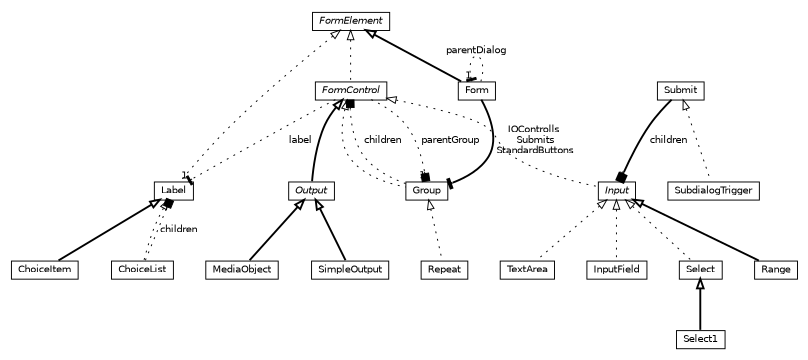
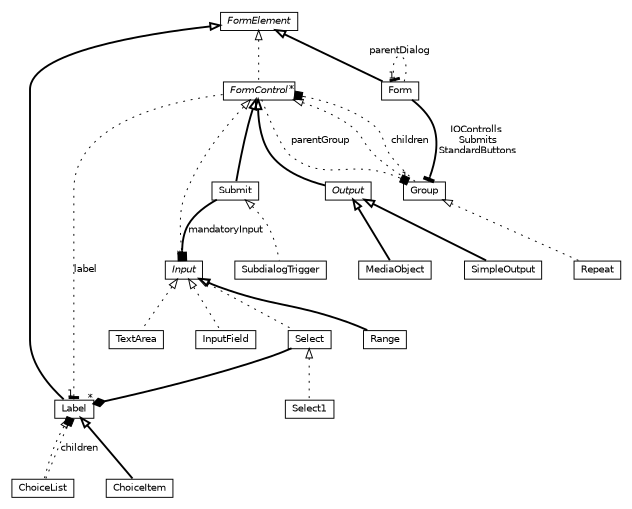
(253, 105) -> (30, 150)
(669, 141) -> (226, 230)
none -> (243, 145)
(700, 309) -> (309, 379)
none -> (199, 378)
